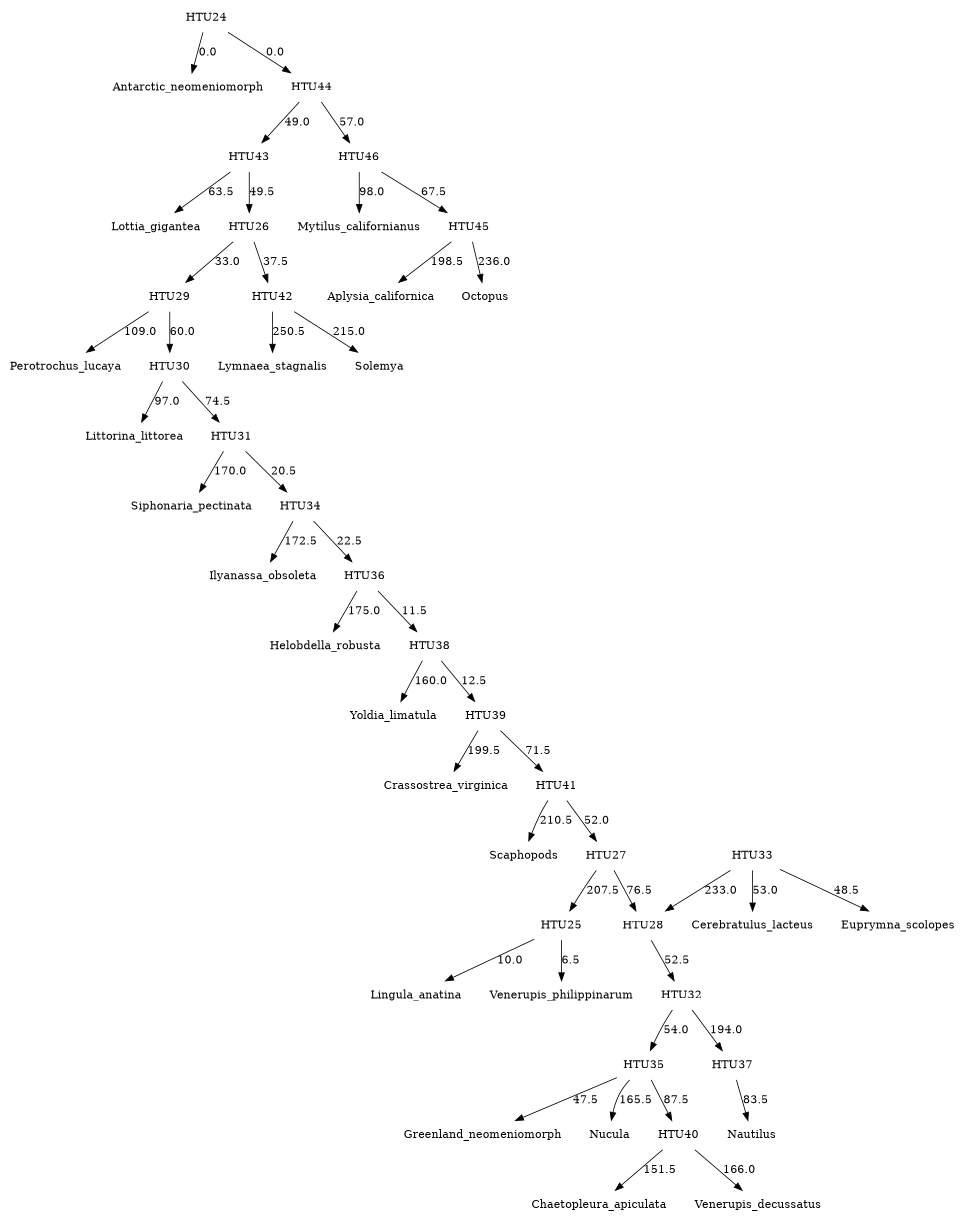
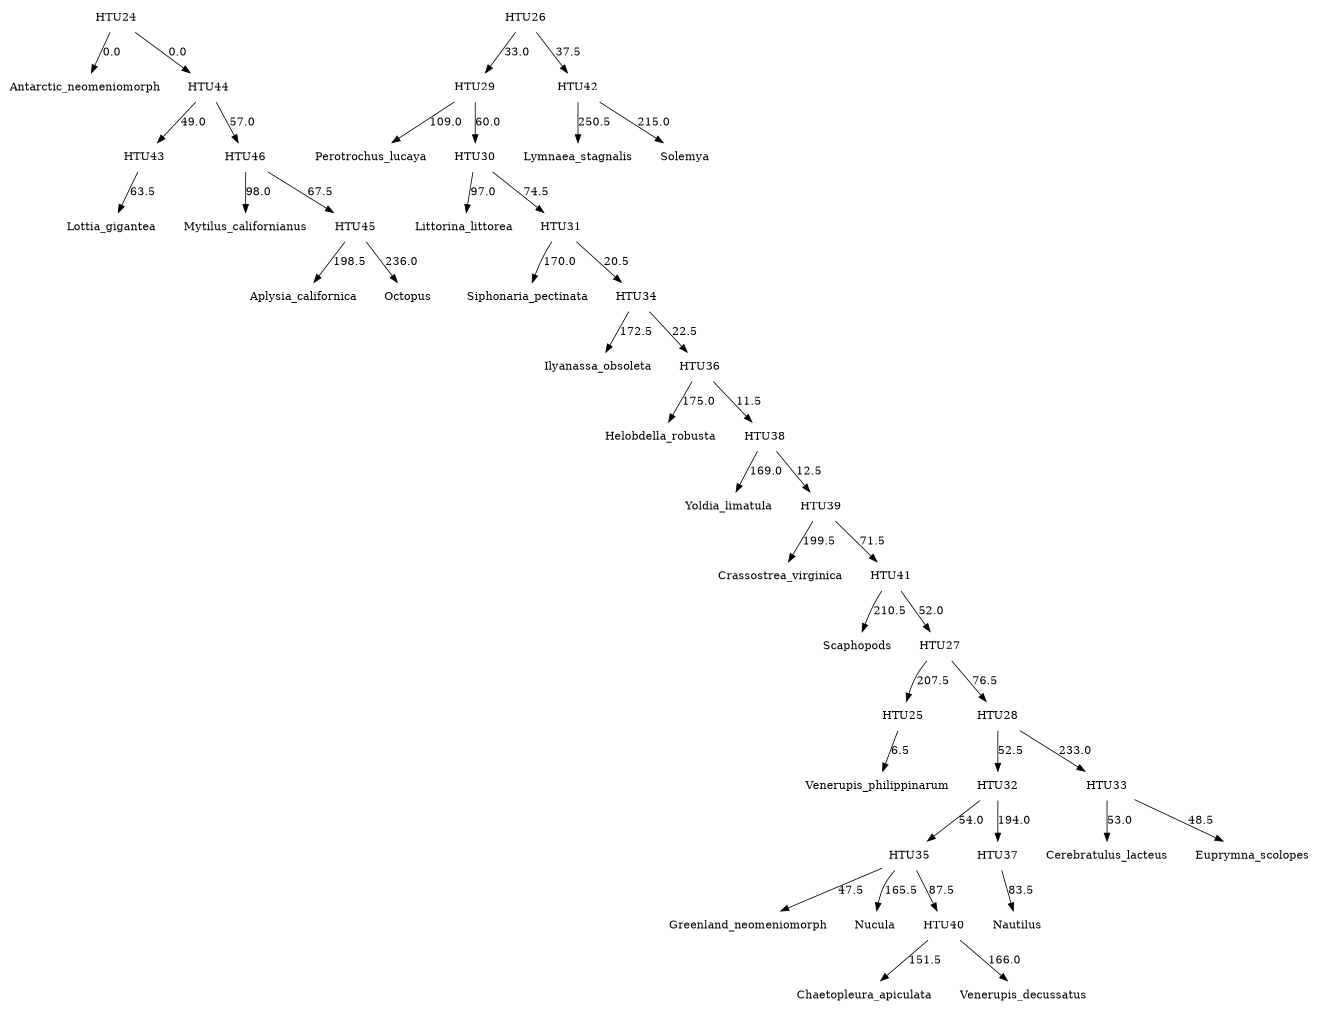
(249, 188) -> none
(431, 681) -> (766, 472)
(701, 889) -> (1049, 749)
(416, 995) -> none
